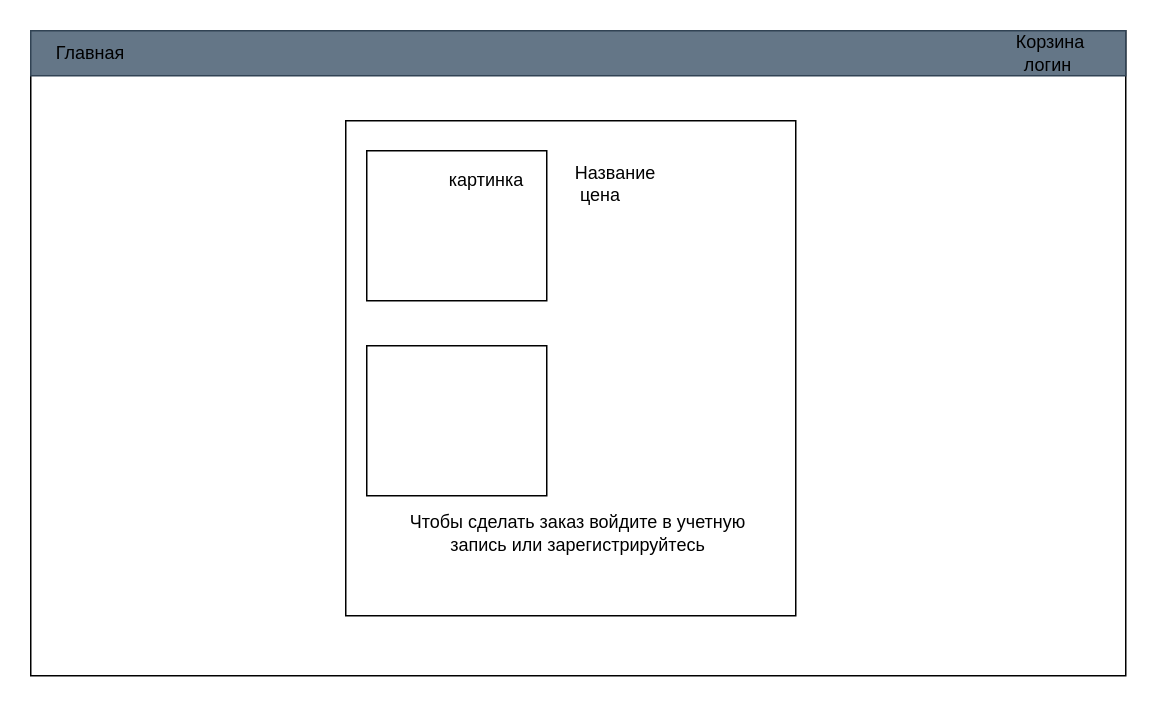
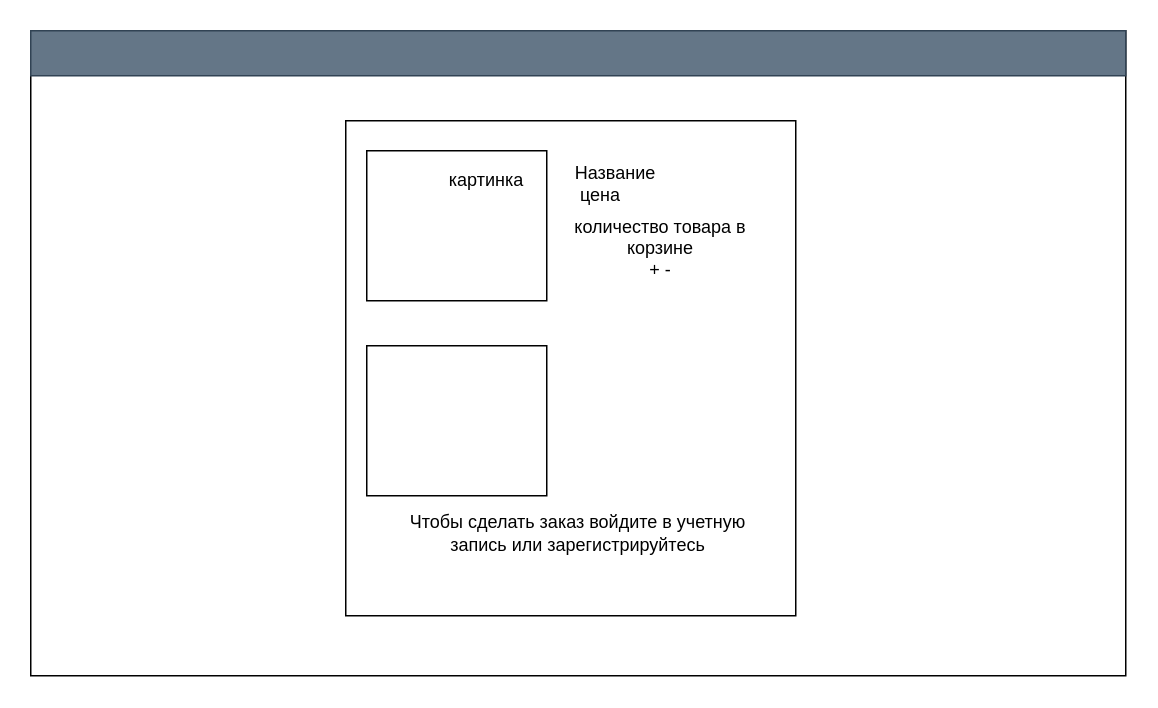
(91, 53) -> none
(1051, 53) -> none
none -> (661, 248)
